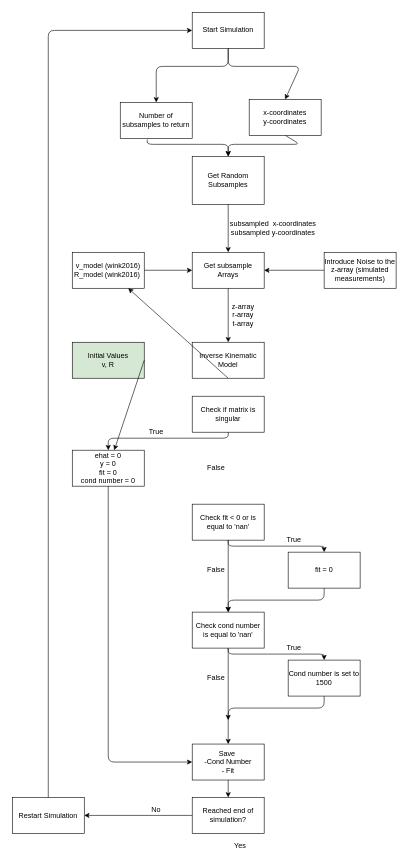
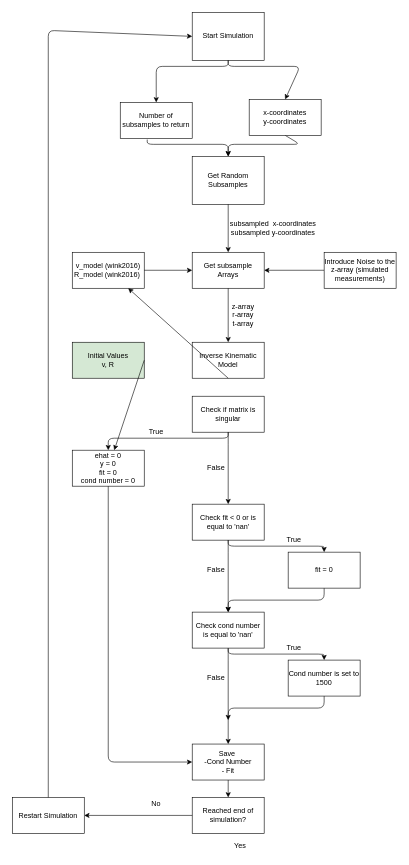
(228, 30) -> (228, 36)
none -> (228, 498)
(156, 810) -> (156, 804)
